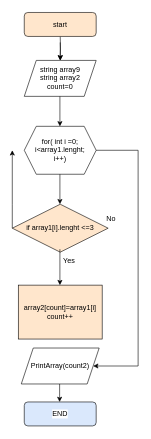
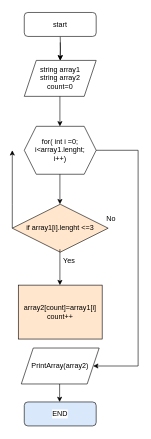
(60, 24) -> (60, 24)
(60, 78) -> (60, 78)
(60, 366) -> (60, 366)
